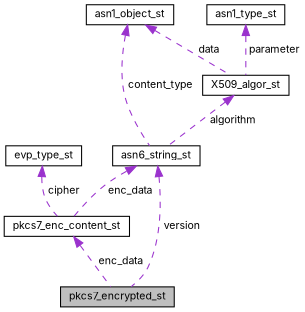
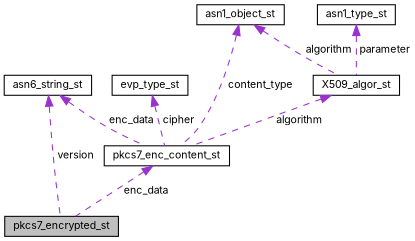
(207, 50) -> (327, 50)
(124, 93) -> (217, 95)
(197, 124) -> (257, 122)
